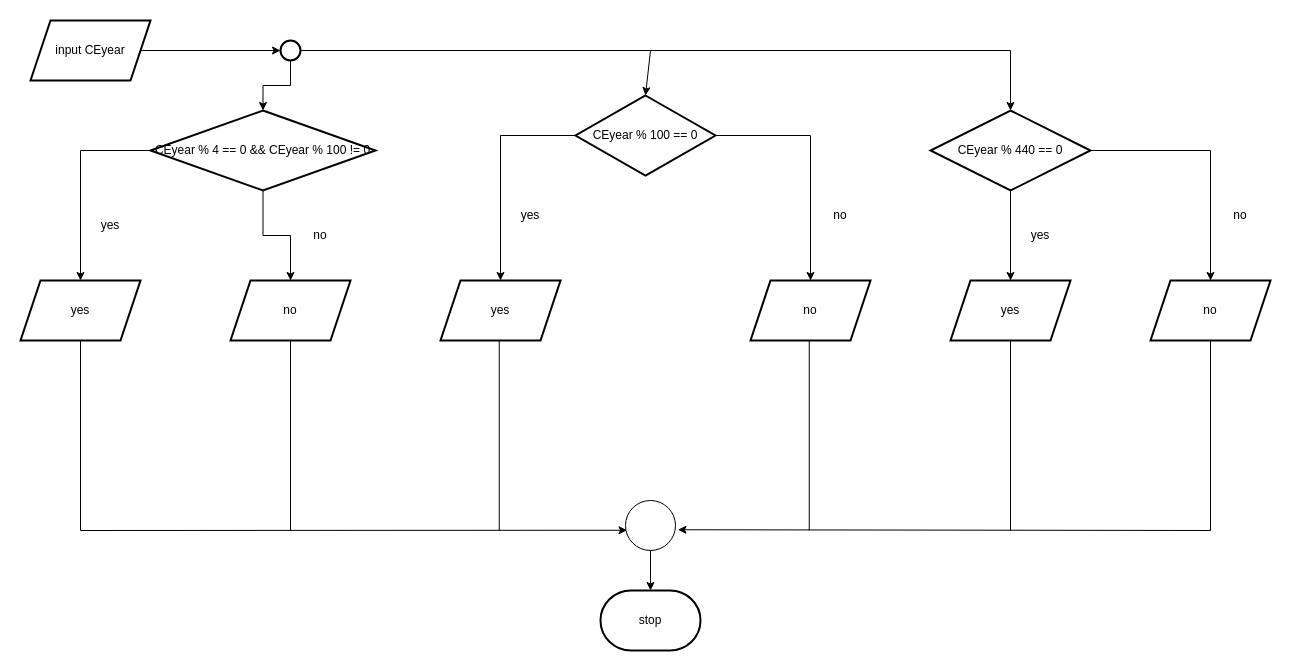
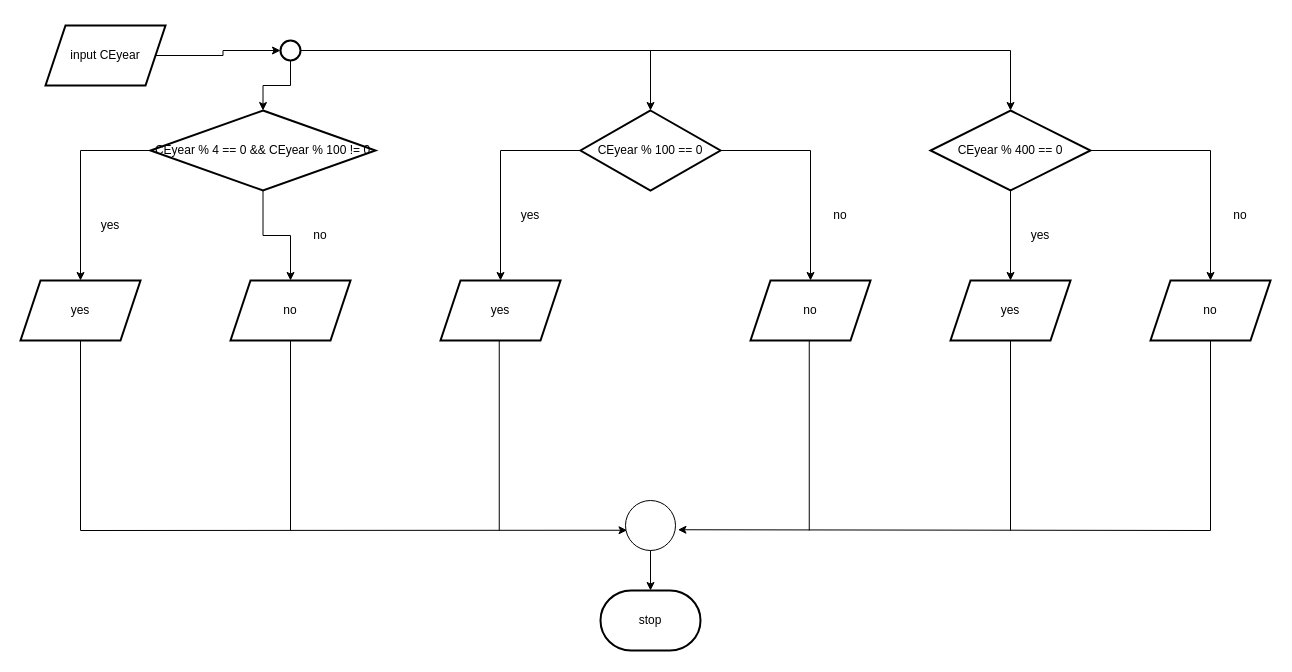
(91, 51) -> (106, 56)
(646, 136) -> (651, 151)
(1011, 151) -> (1011, 151)
